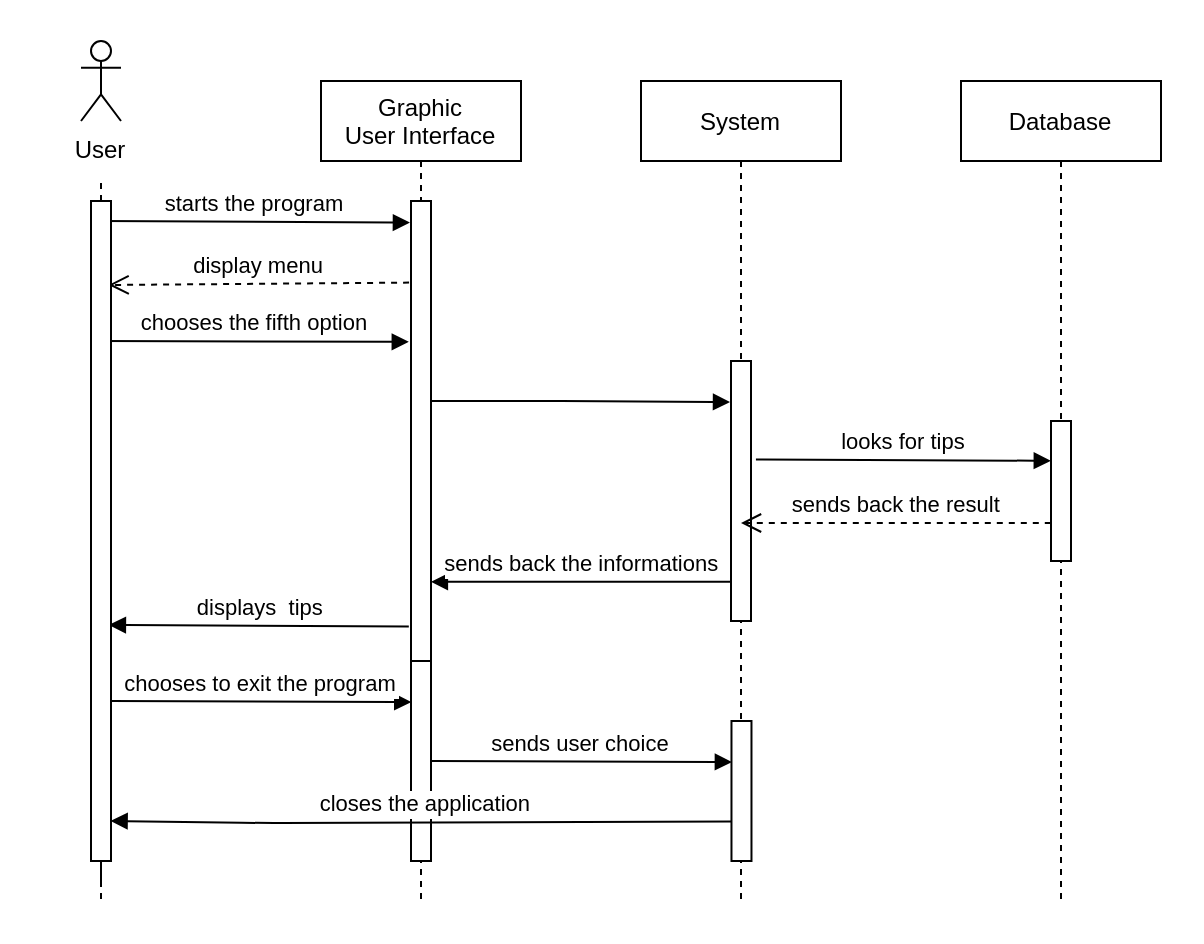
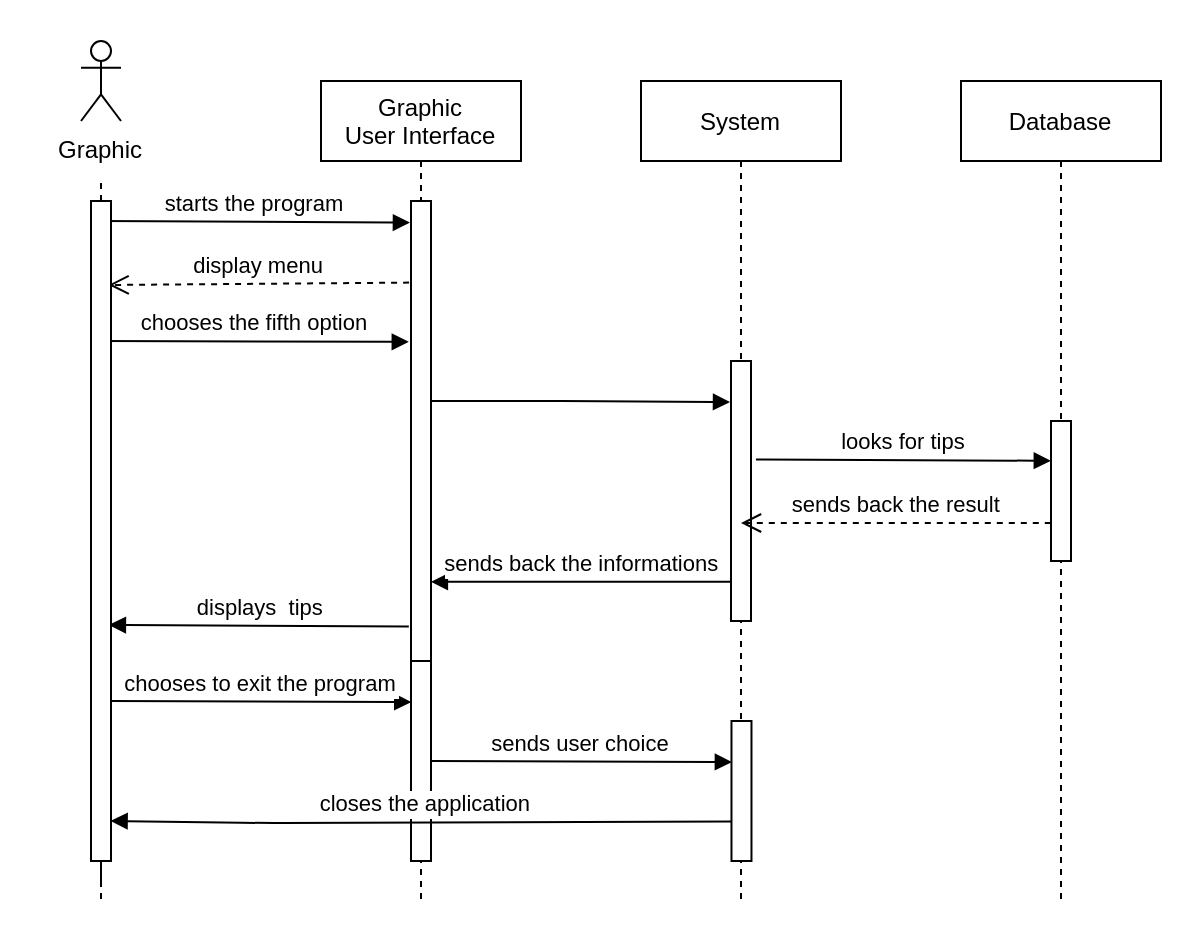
(101, 151) -> (101, 151)
